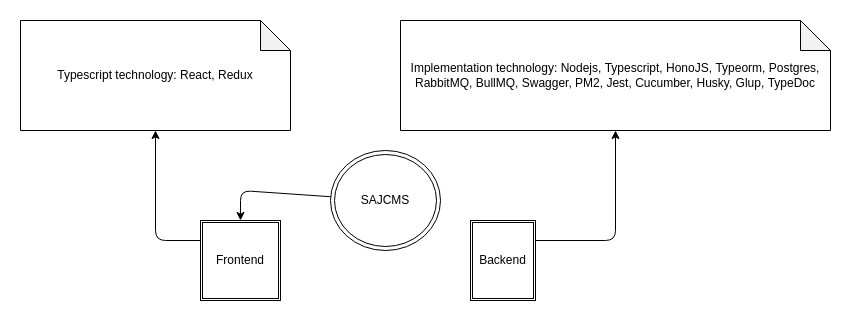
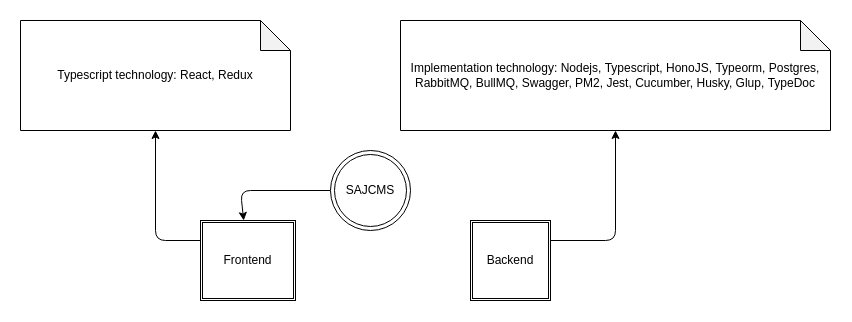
(386, 201) -> (371, 191)
(241, 261) -> (248, 261)
(503, 261) -> (511, 261)
